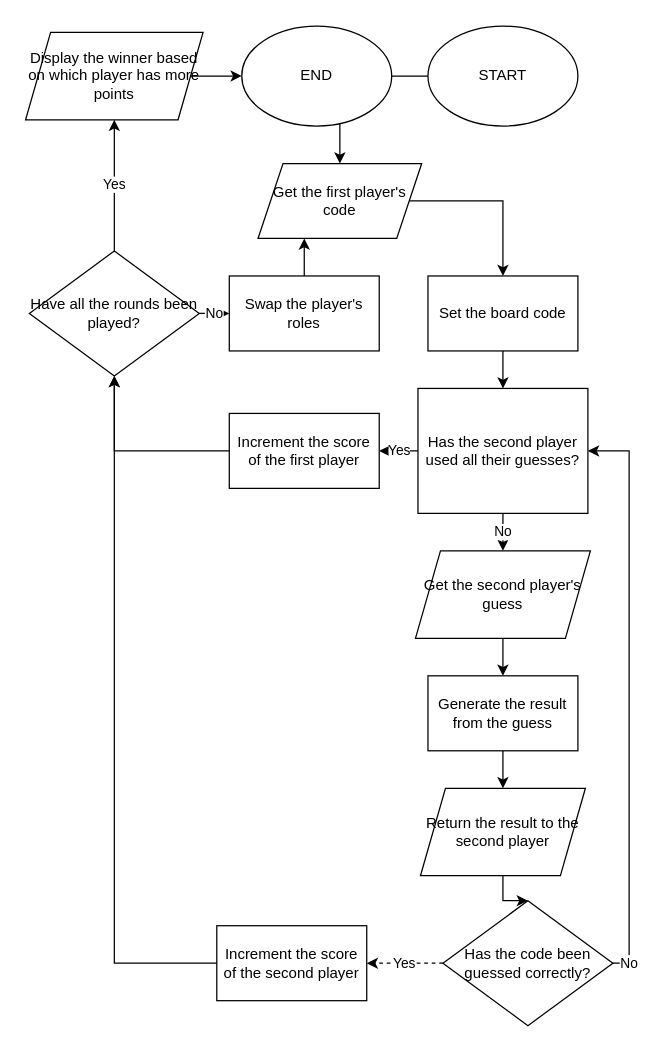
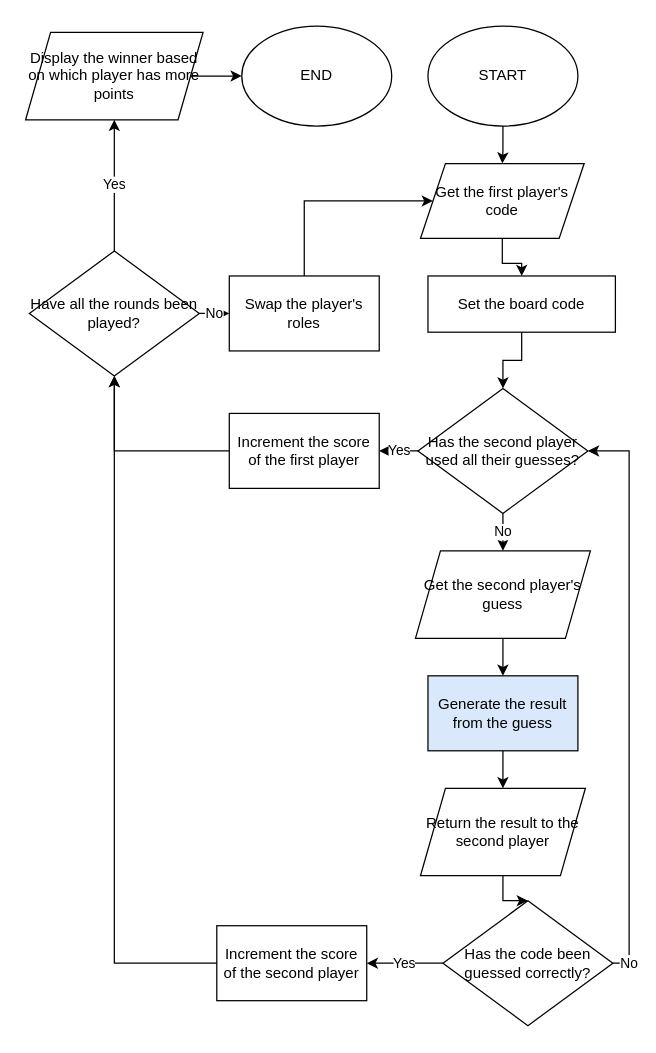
(340, 201) -> (503, 201)
(503, 313) -> (522, 304)
(503, 451) -> (503, 451)
(503, 713) -> (503, 713)
(427, 963) -> (427, 963)
